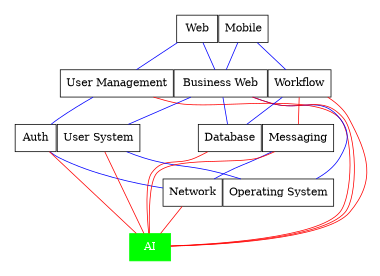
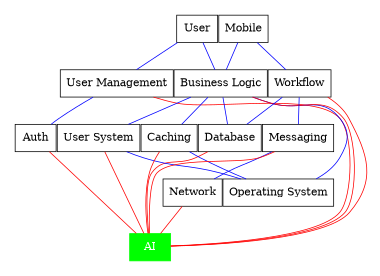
(197, 29) -> (197, 29)
(221, 83) -> (221, 83)
(299, 111) -> (299, 111)
none -> (169, 138)
(105, 175) -> none
